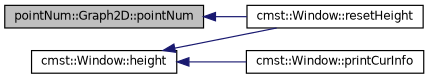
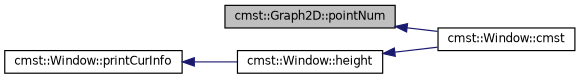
(104, 17) -> (310, 17)
(335, 17) -> (506, 39)
(218, 62) -> (216, 62)
